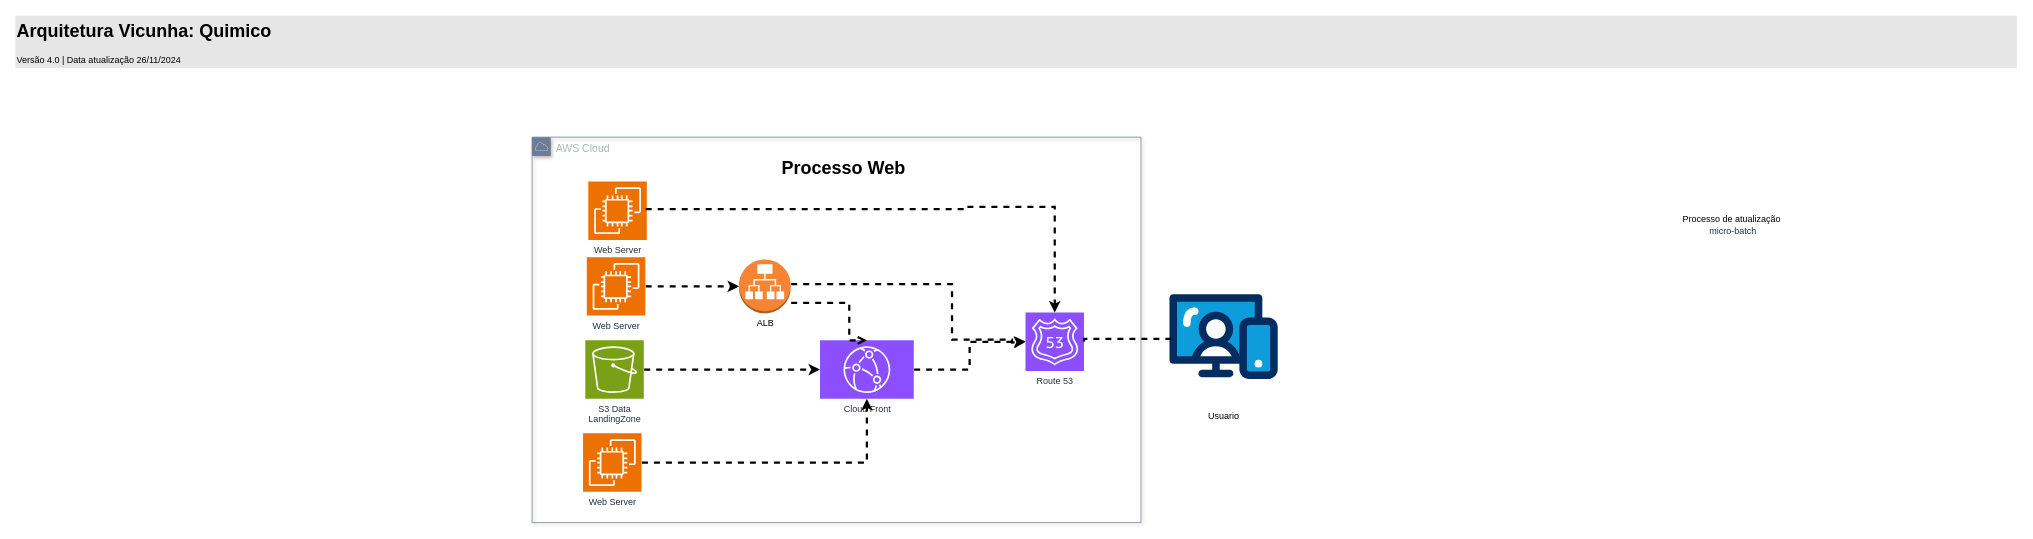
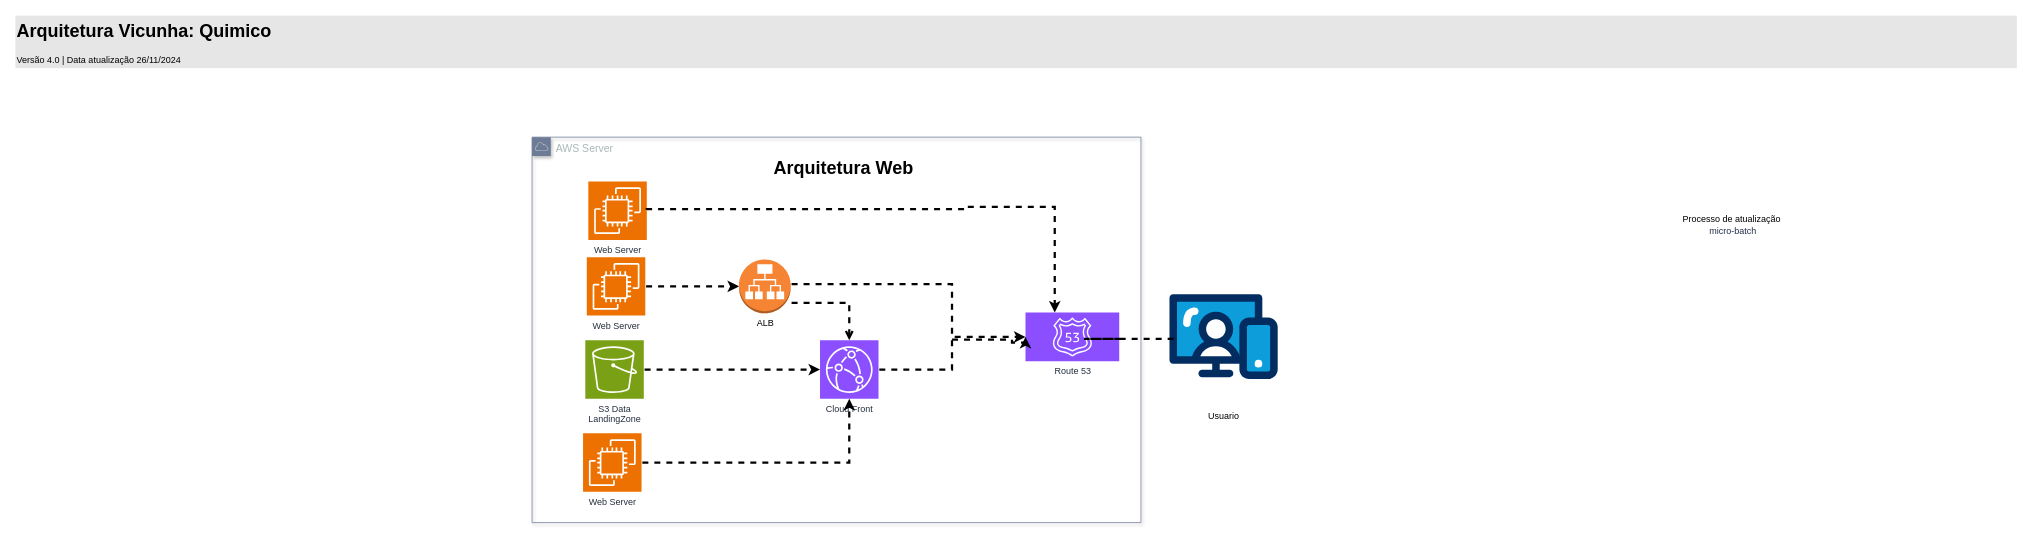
(576, 148) -> (580, 148)
(846, 163) -> (846, 163)
(1055, 342) -> (1073, 337)
(867, 369) -> (849, 369)
